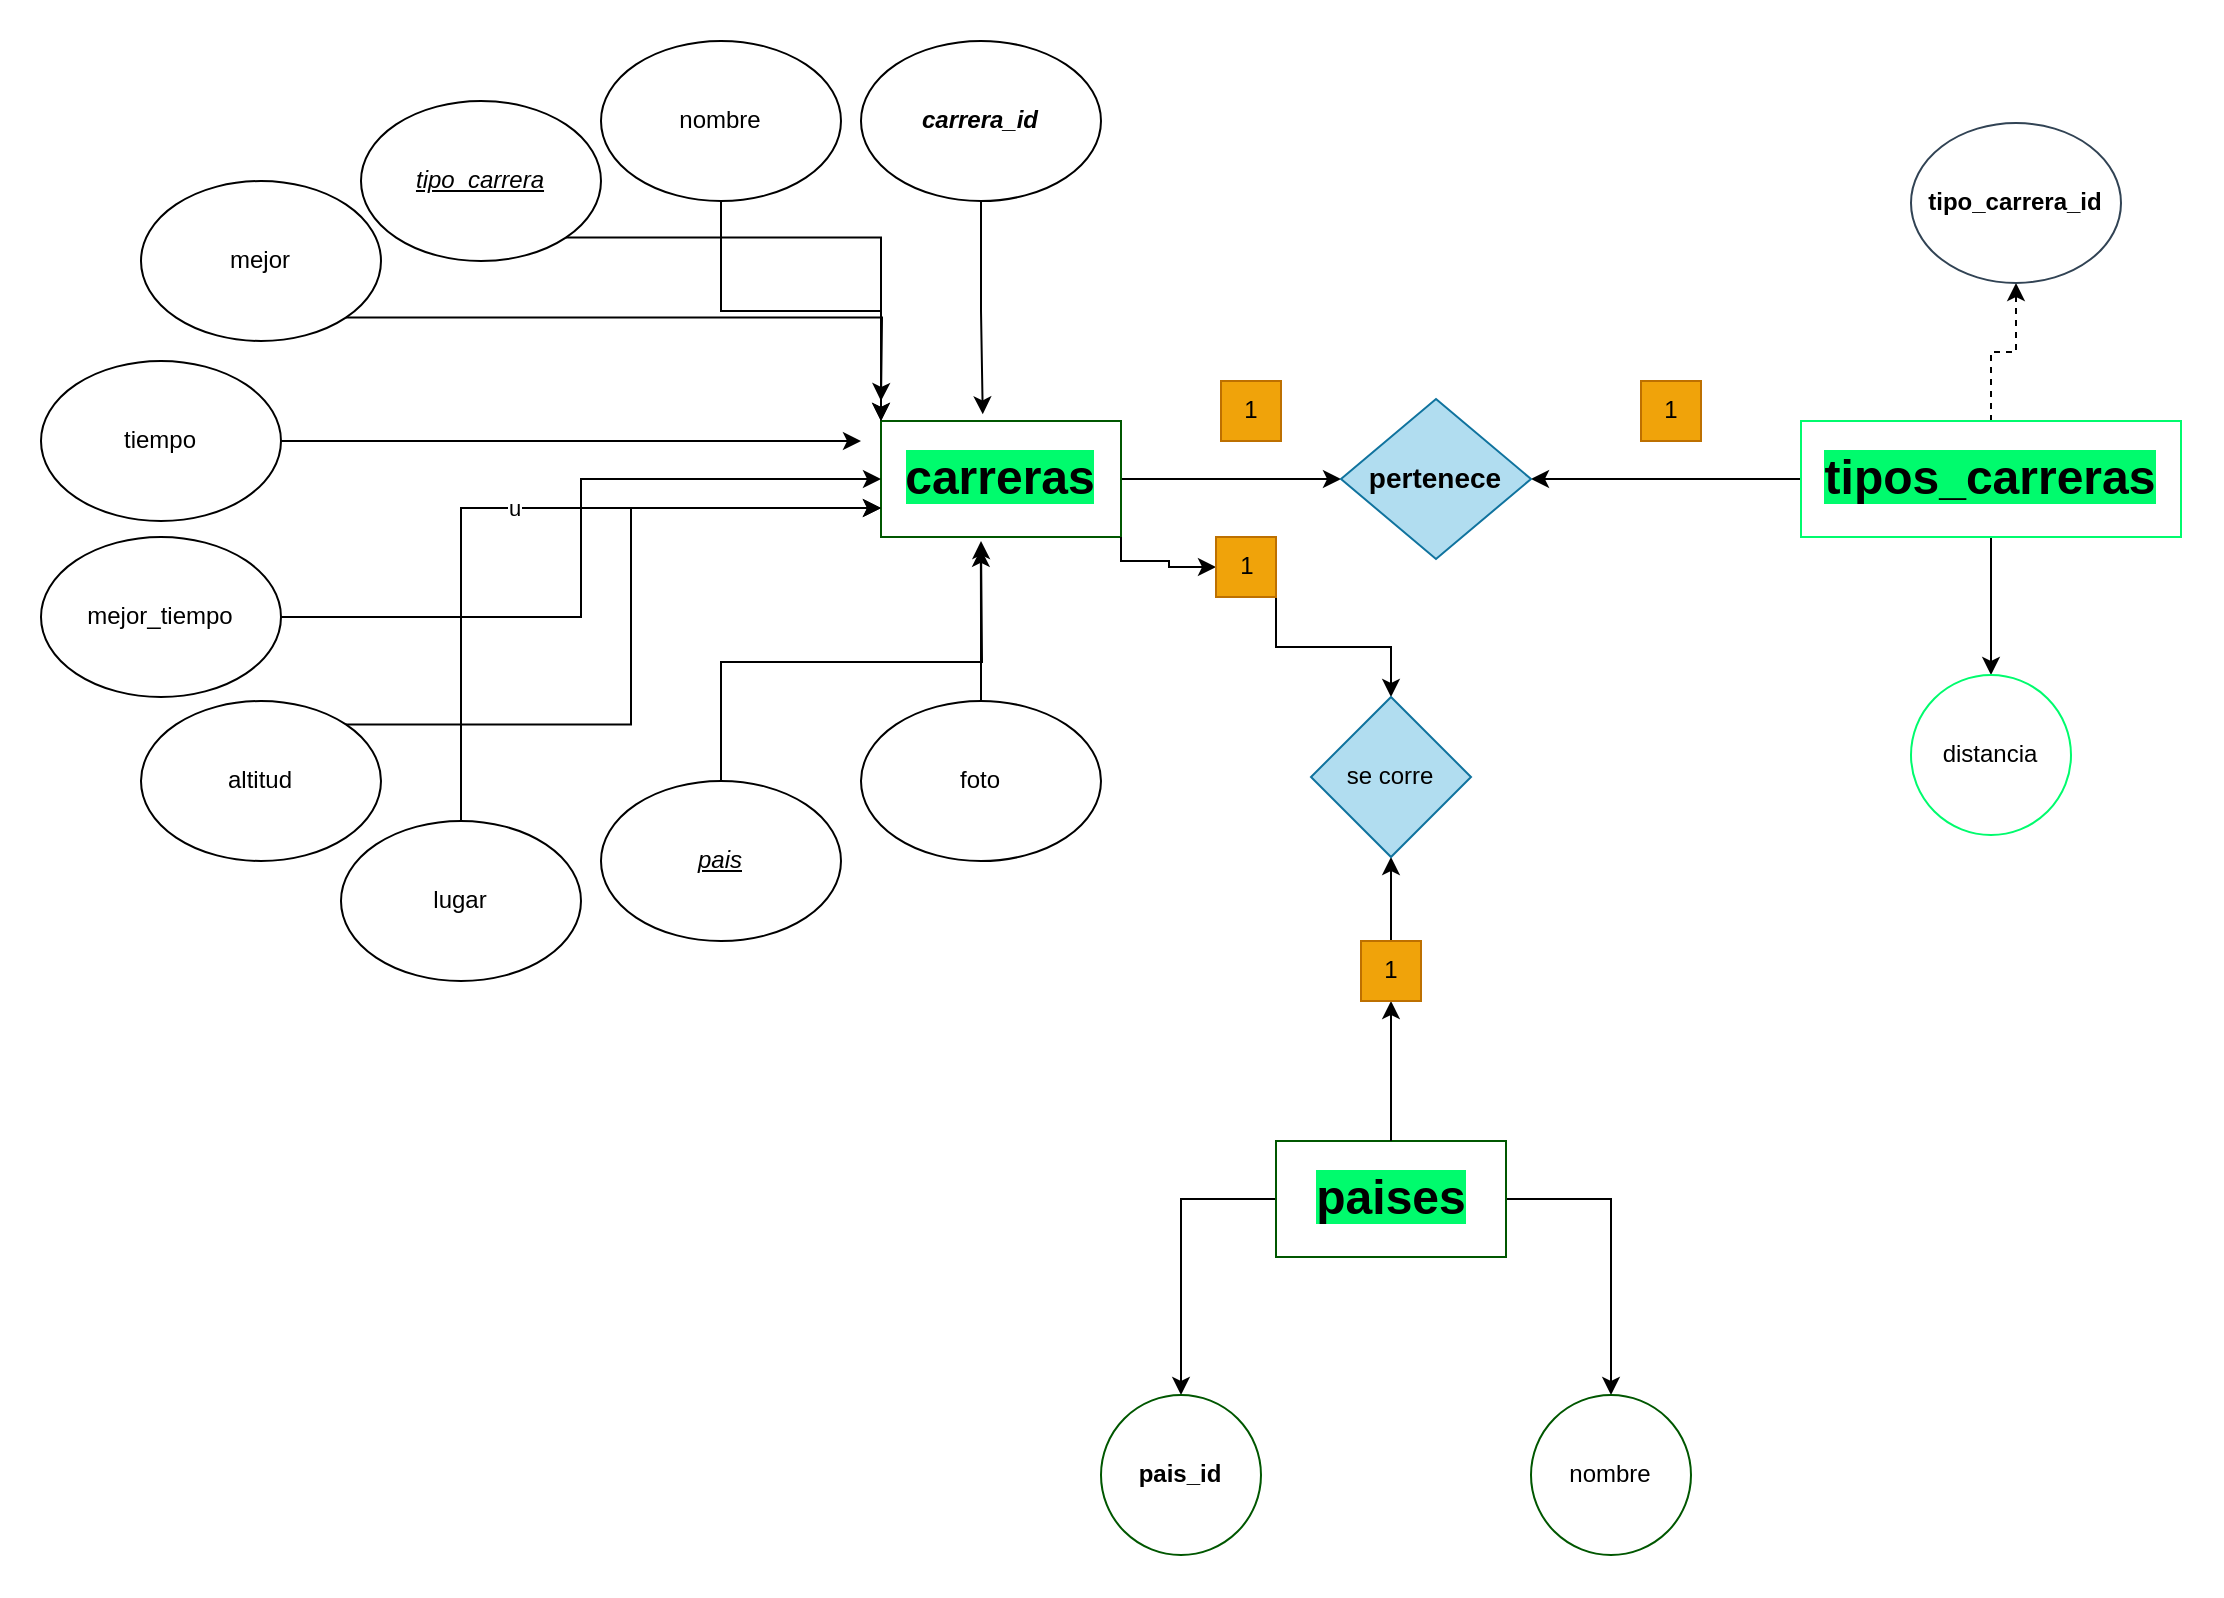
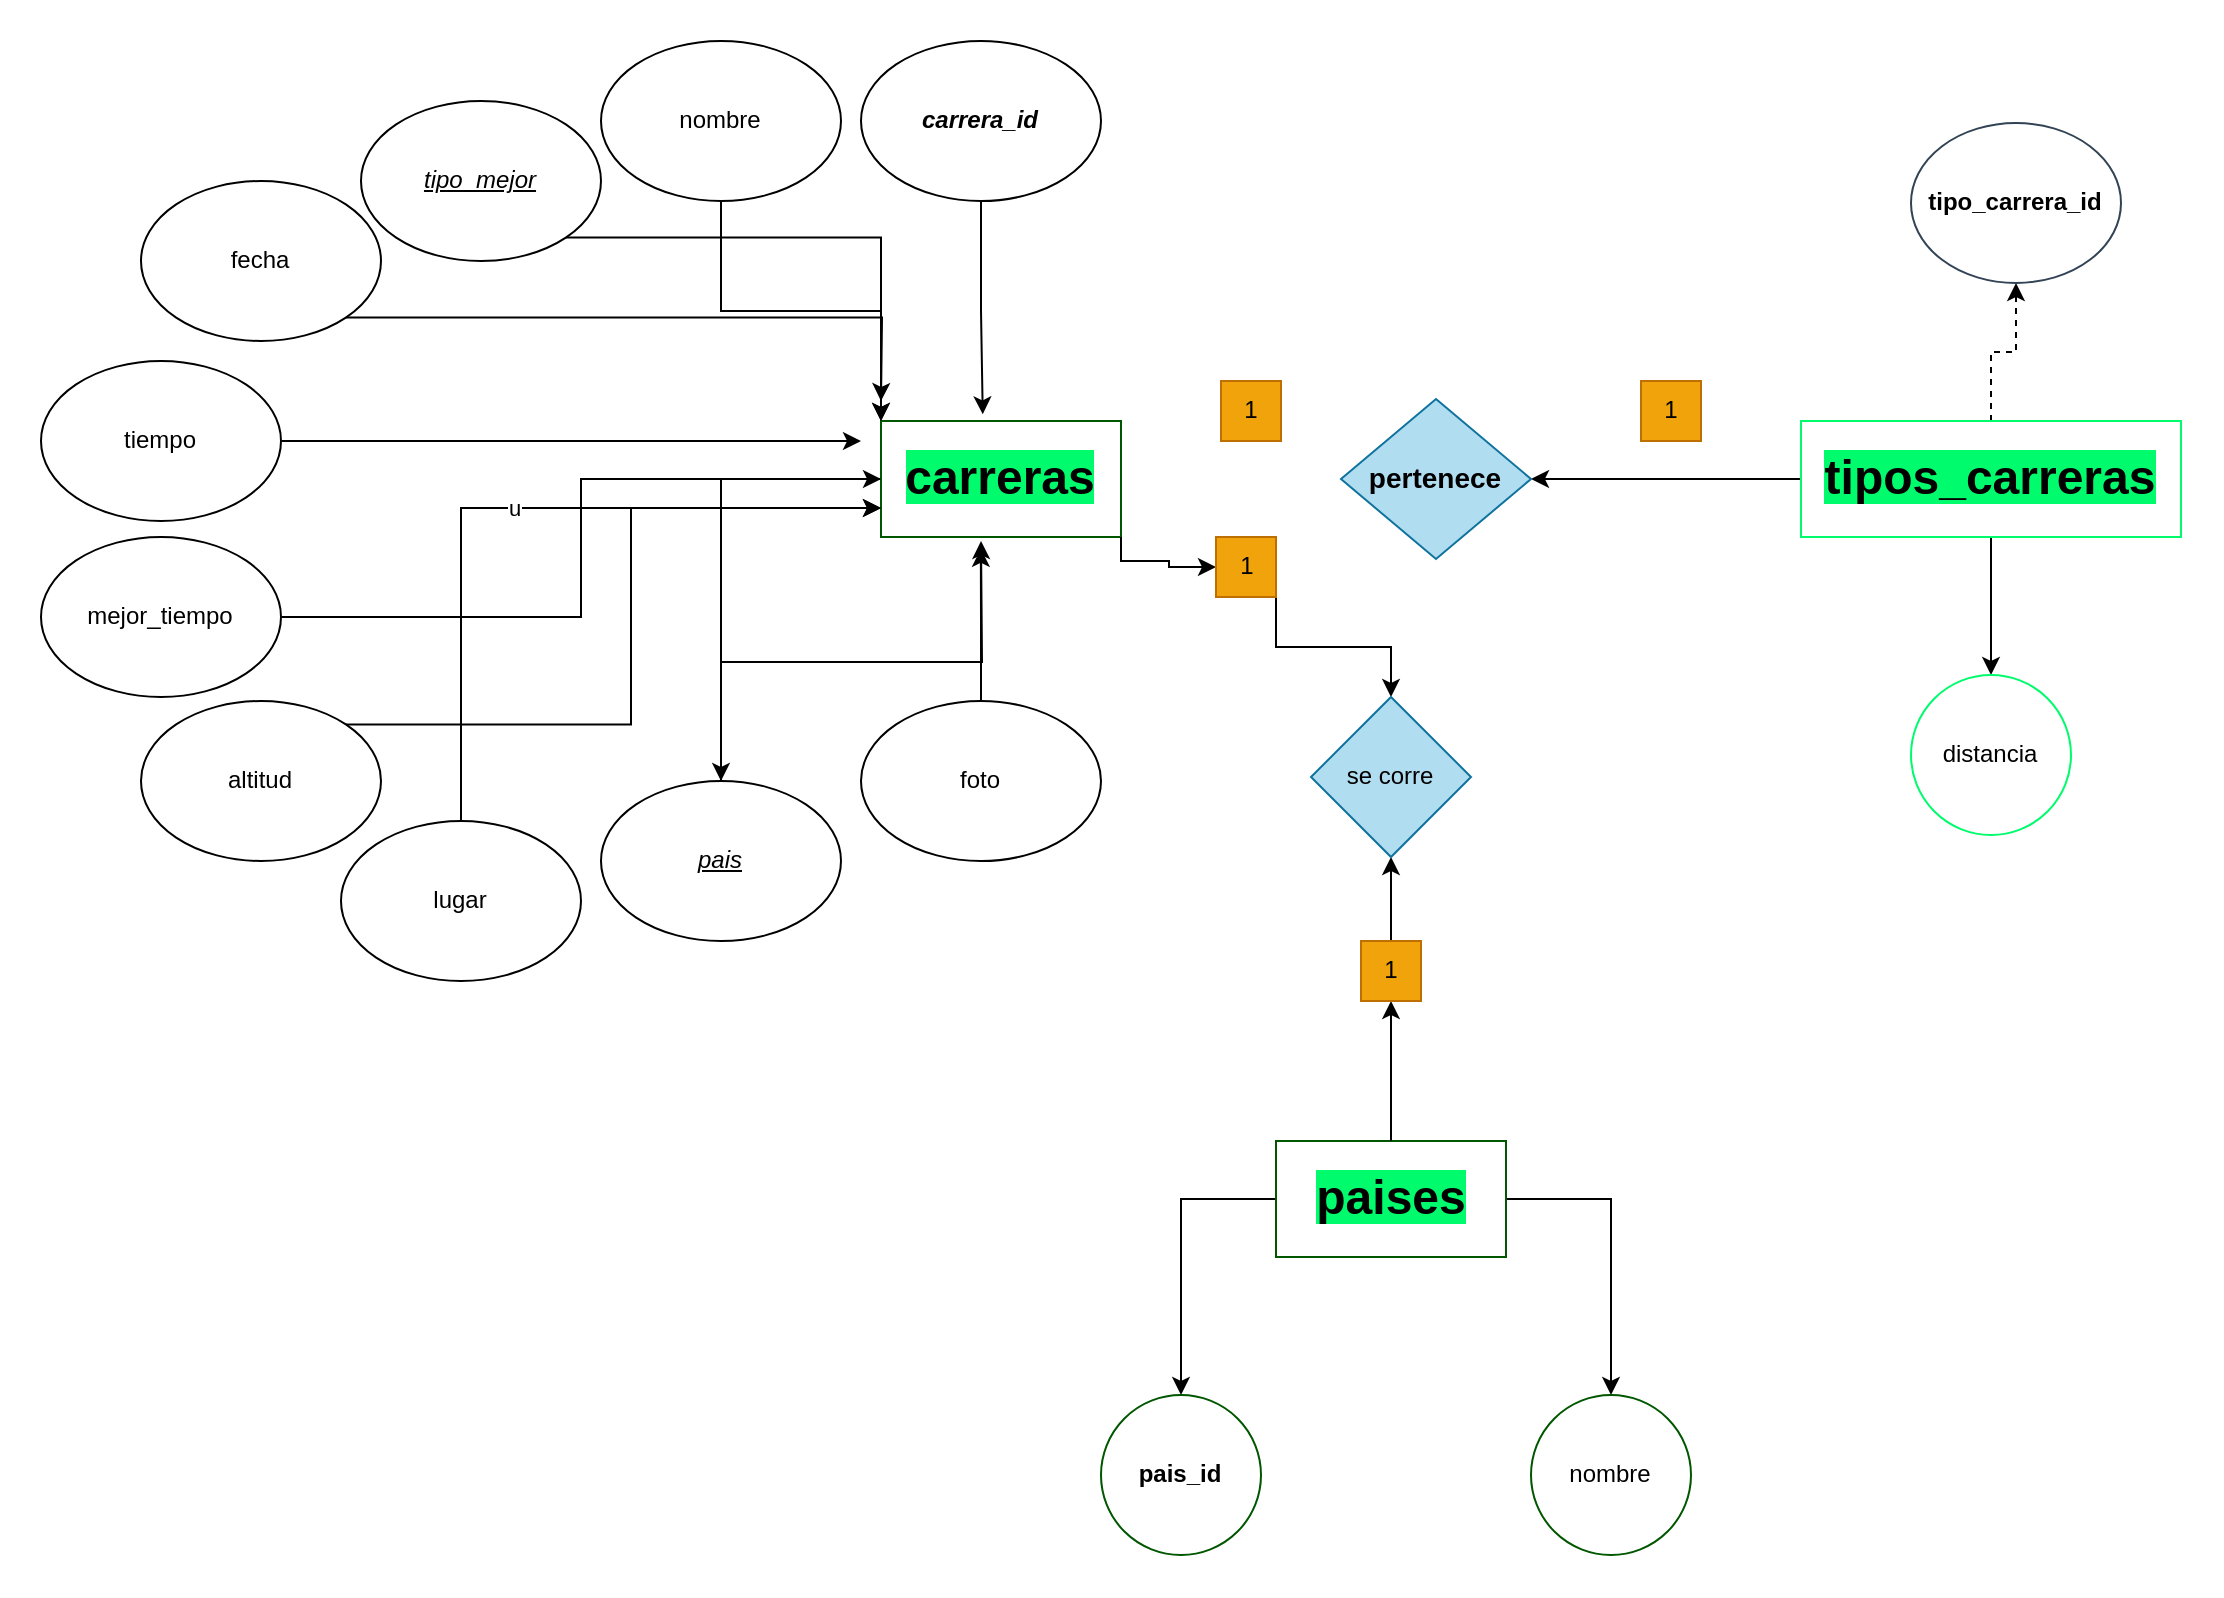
(481, 181) -> (481, 181)
(261, 261) -> (261, 261)
(1224, 479) -> (721, 571)
